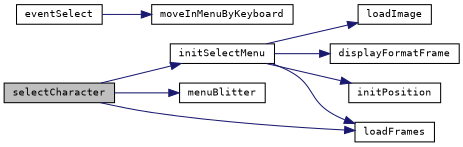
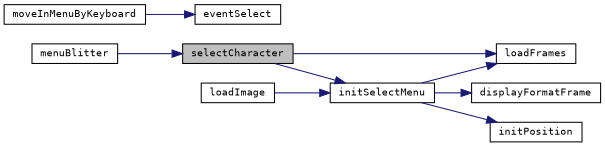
(122, 14) -> (165, 14)
(307, 34) -> (297, 93)
(142, 93) -> (145, 54)
